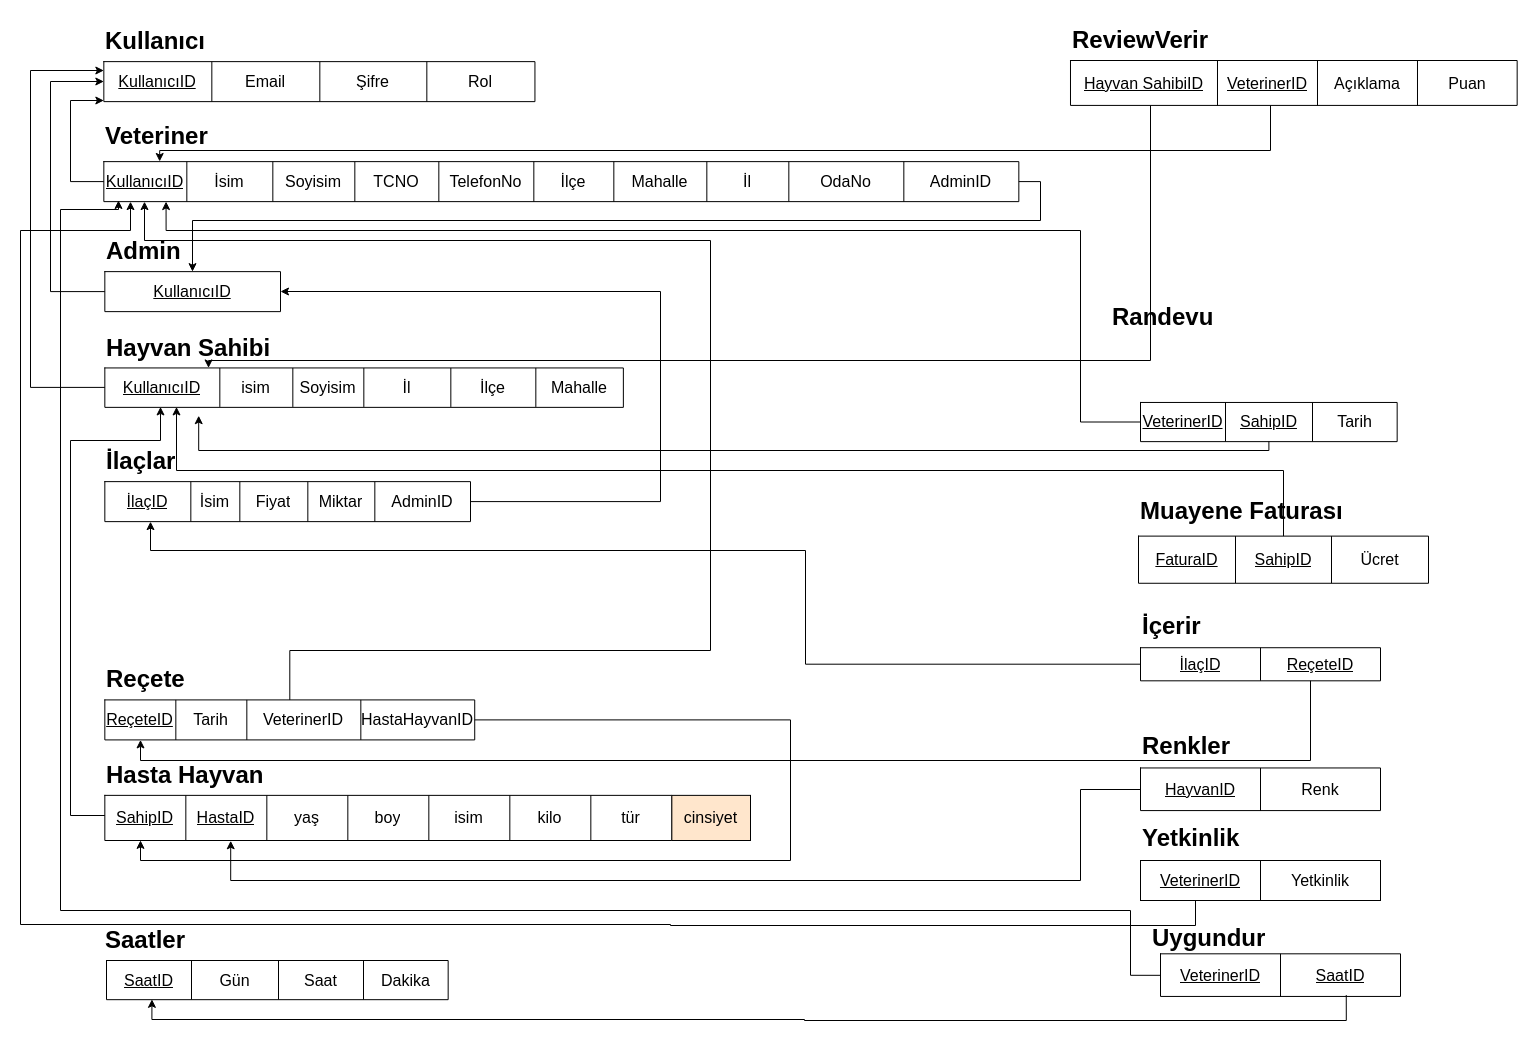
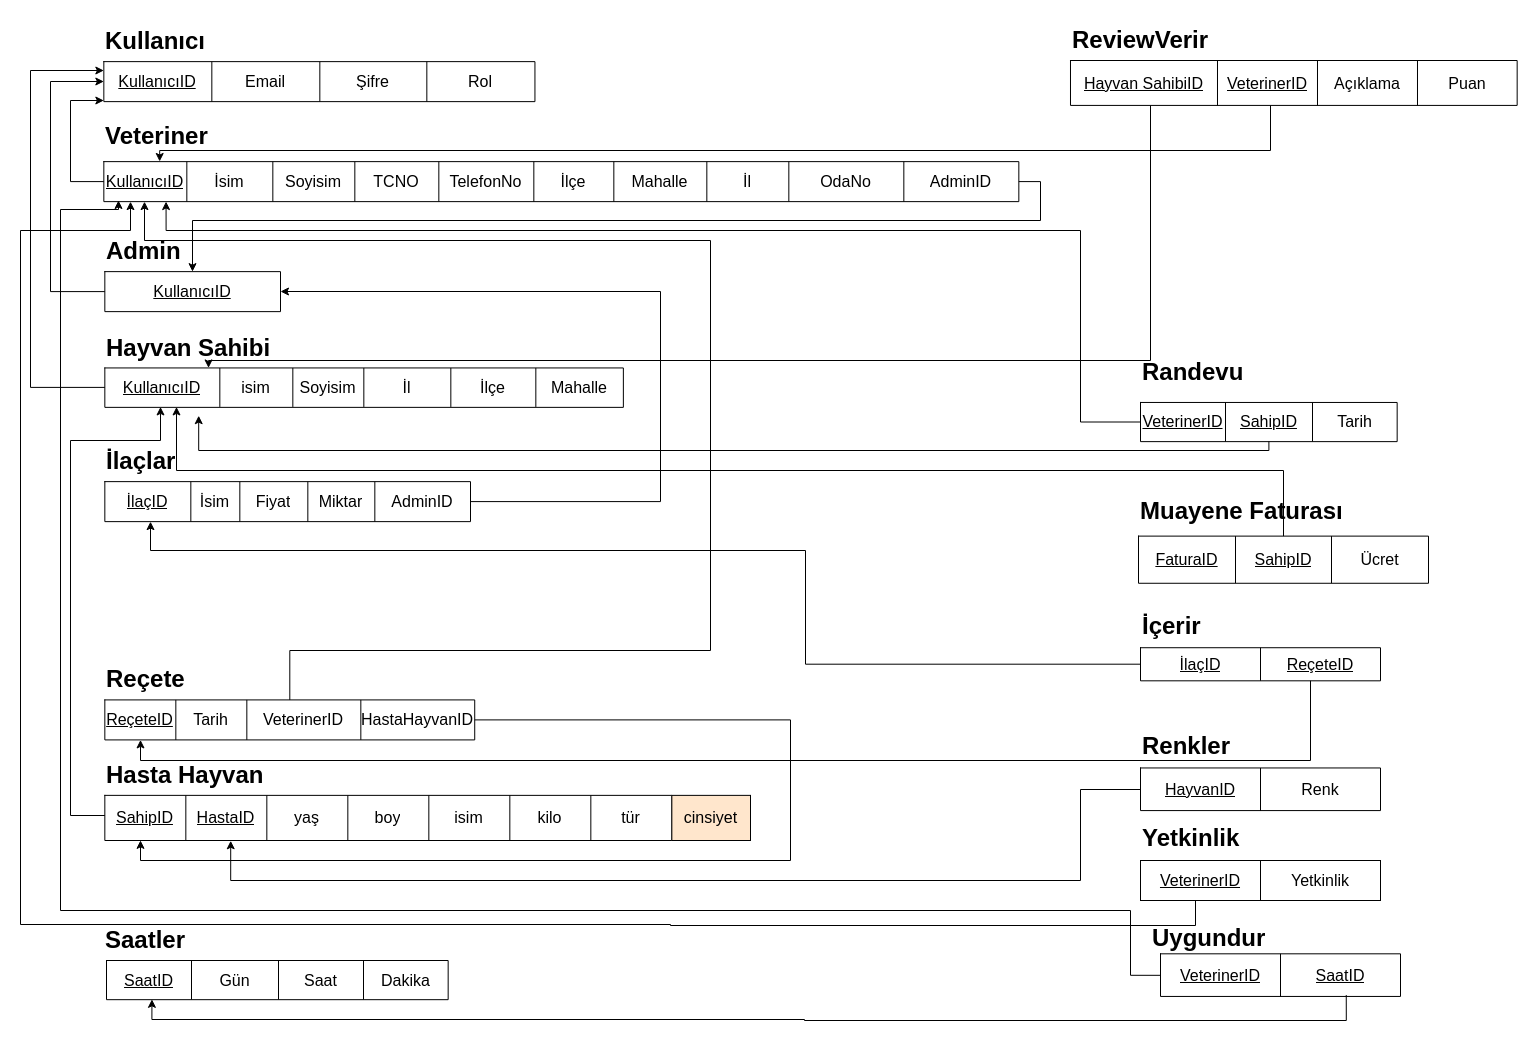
(1182, 317) -> (1212, 372)
